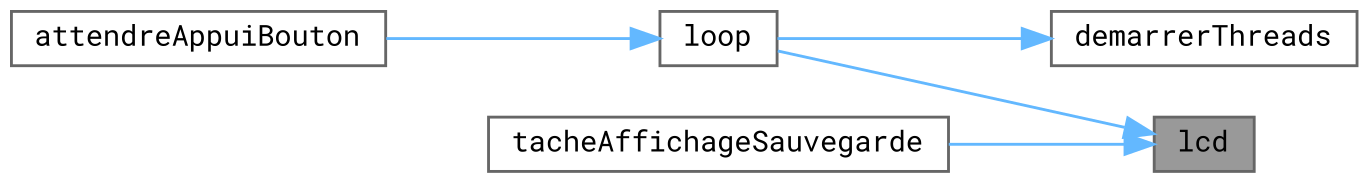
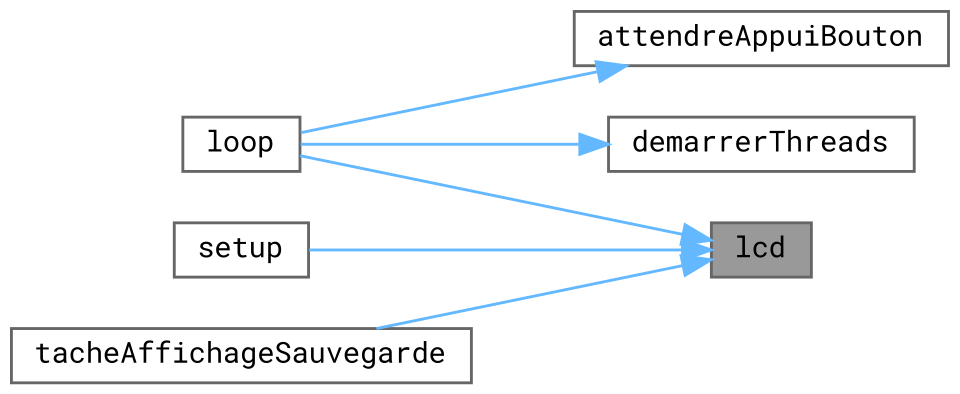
(508, 39) -> (449, 102)
none -> (241, 250)
